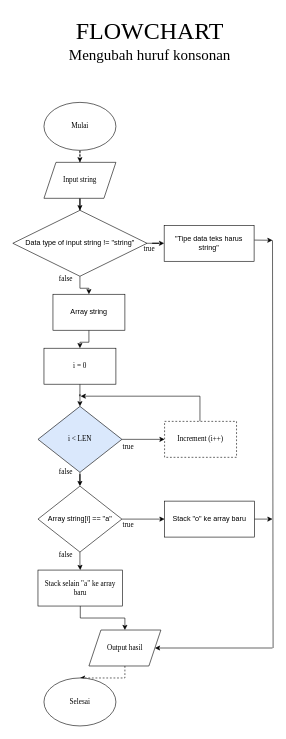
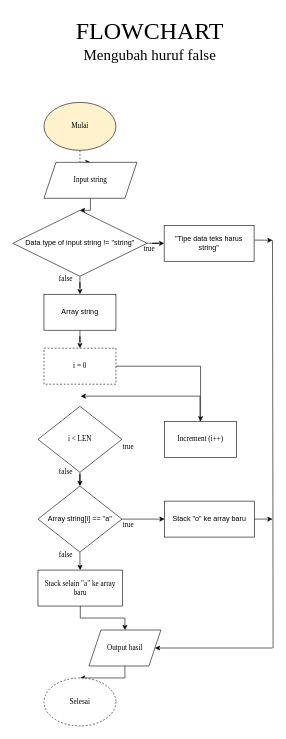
(150, 54) -> (150, 54)
(80, 126) -> (80, 126)
(80, 180) -> (90, 180)
(89, 312) -> (80, 312)
(80, 366) -> (80, 366)
(80, 394) -> (172, 366)
(80, 440) -> (80, 440)
(141, 440) -> none
(201, 440) -> (201, 440)
(111, 678) -> (111, 678)
(80, 702) -> (80, 702)
